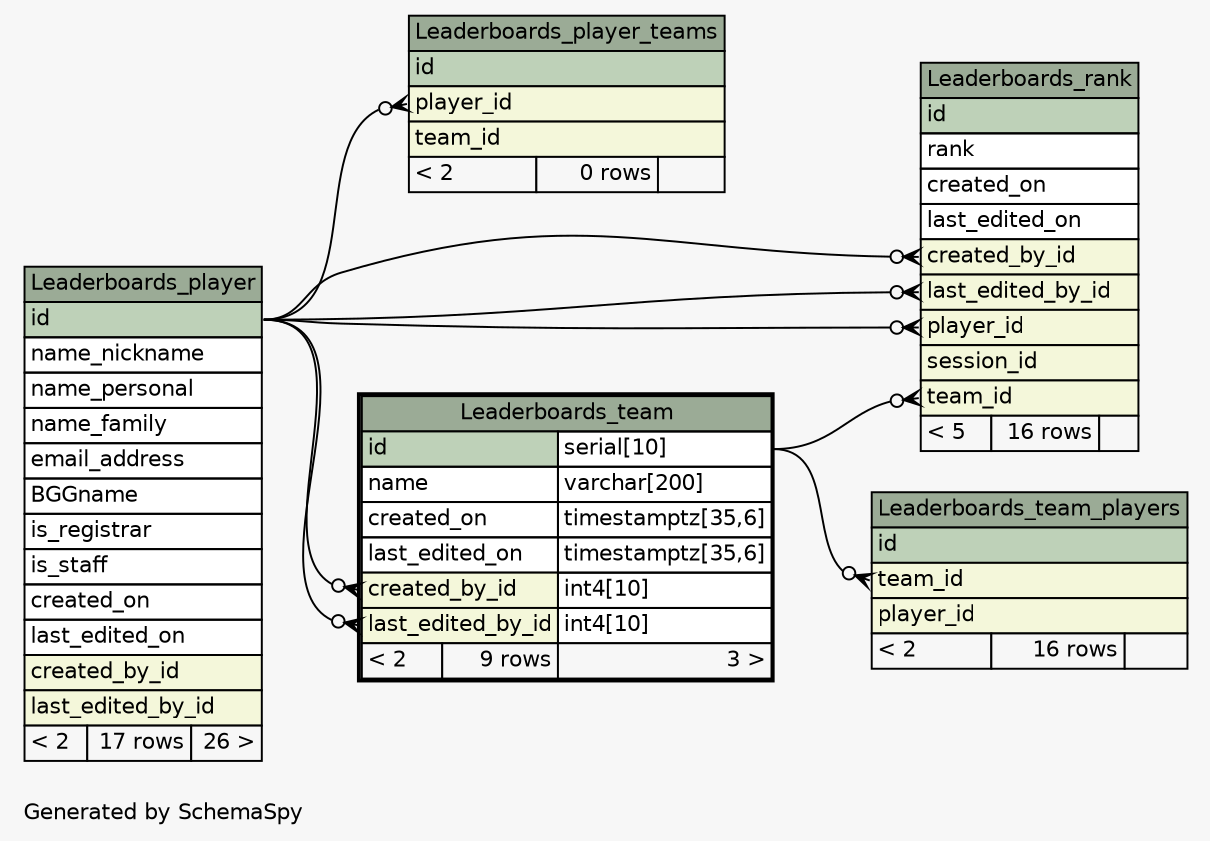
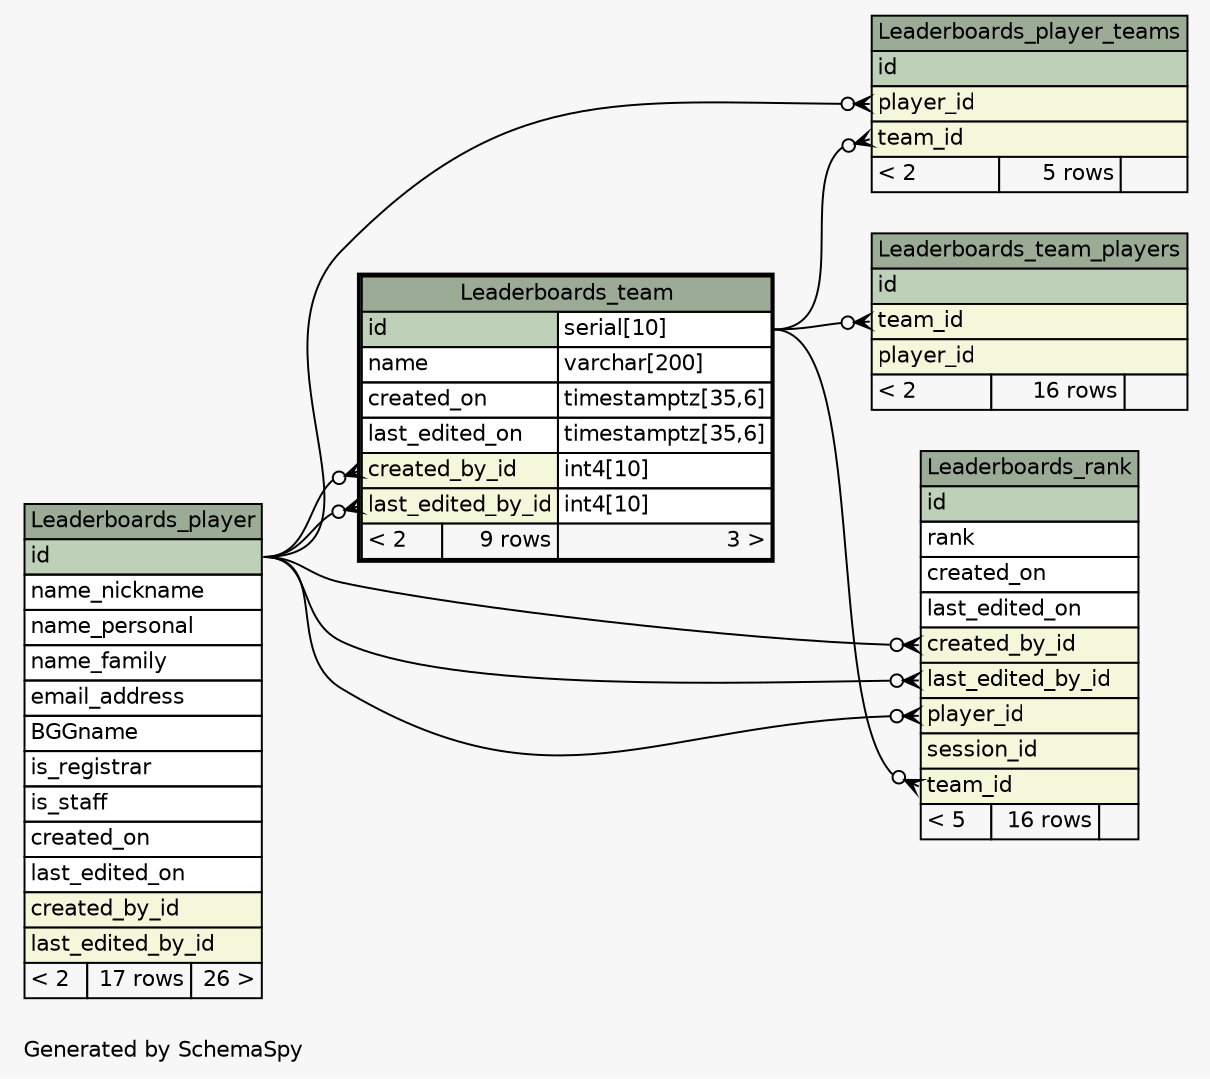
(616, 174) -> (1079, 174)
none -> (822, 249)
